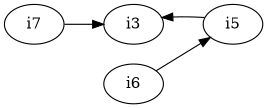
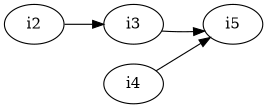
(189, 17) -> (178, 32)
(34, 24) -> (34, 24)
(134, 84) -> (134, 84)
